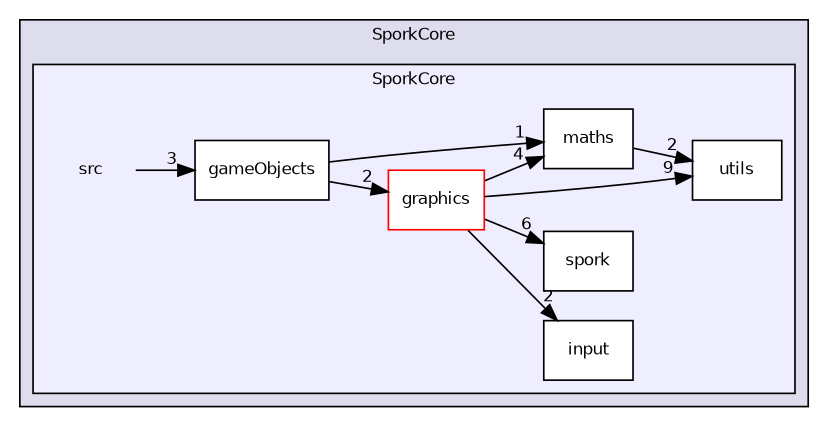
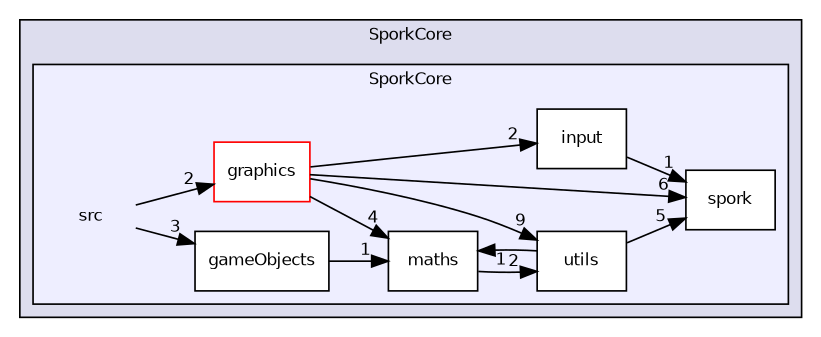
none -> (649, 166)
(350, 185) -> (167, 197)
none -> (649, 234)
none -> (516, 250)
